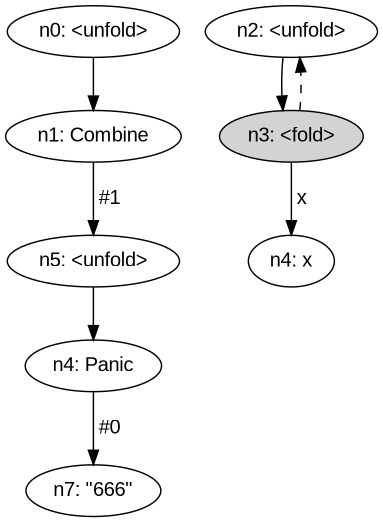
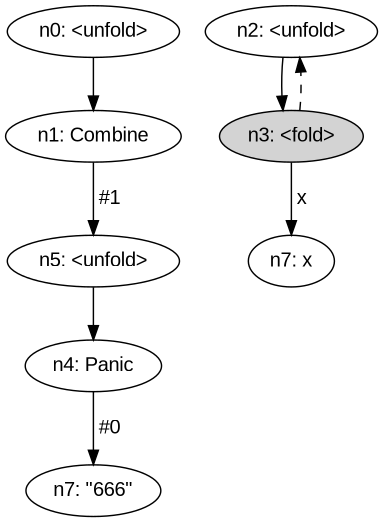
(291, 261) -> (291, 261)
